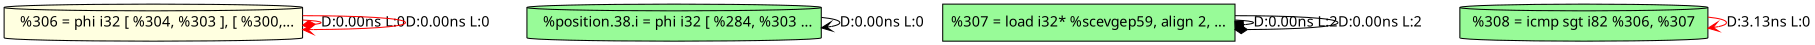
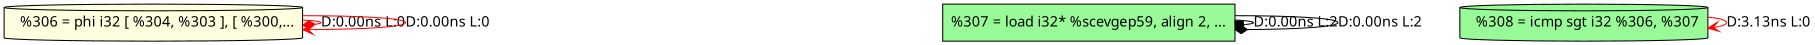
(674, 23) -> none
(1584, 23) -> (1584, 23)
